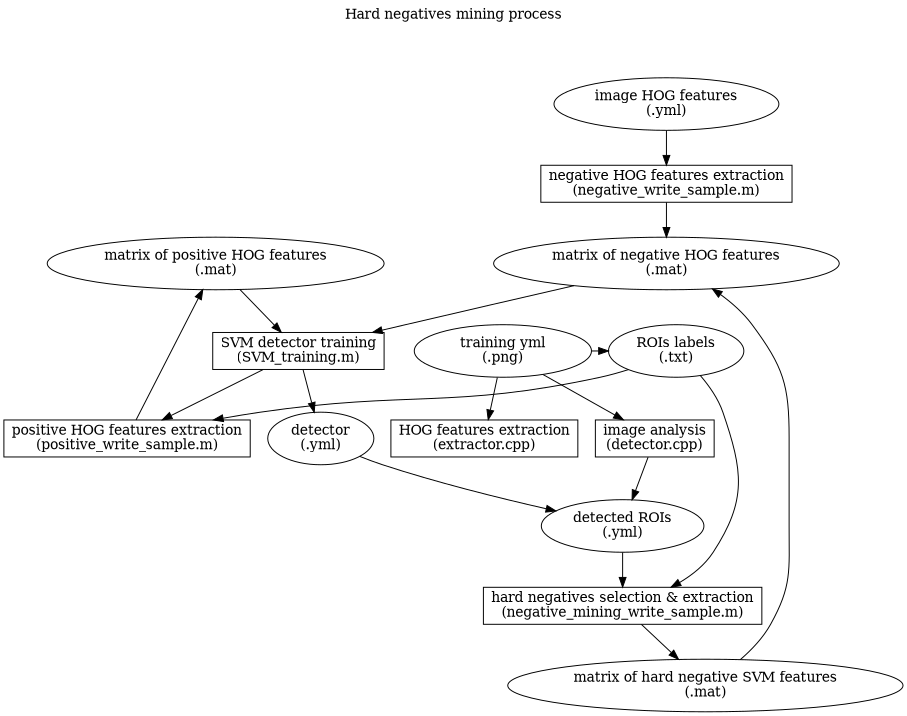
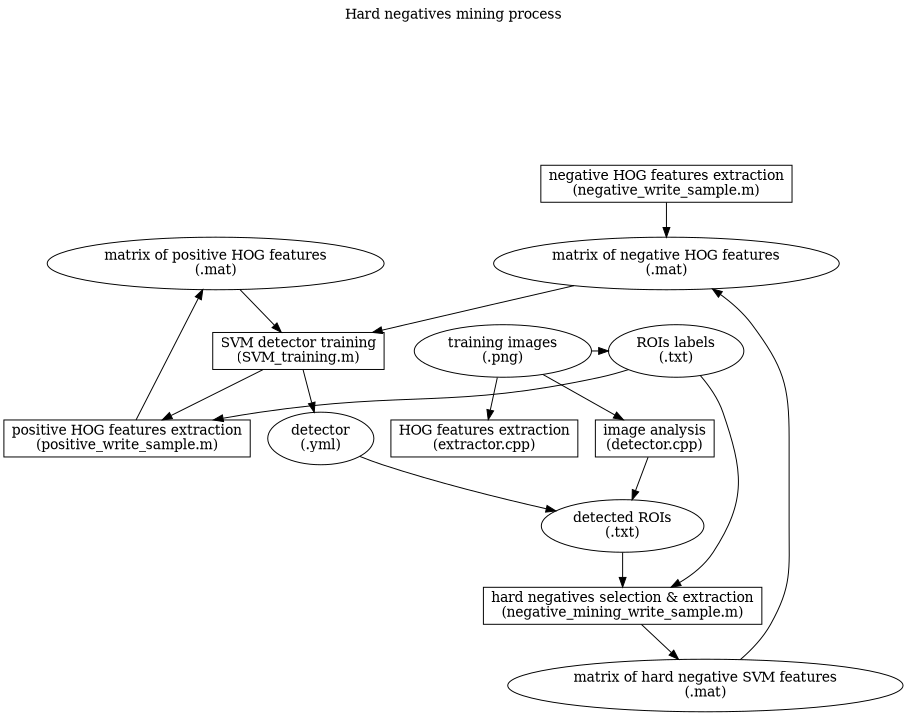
(666, 104) -> none
(503, 351) -> (503, 351)
(623, 526) -> (623, 526)
